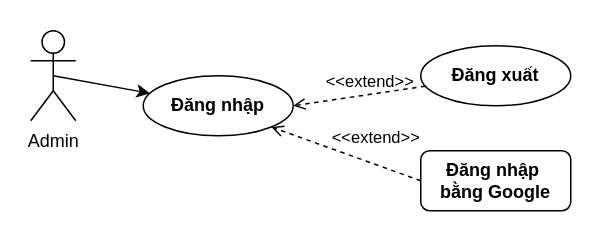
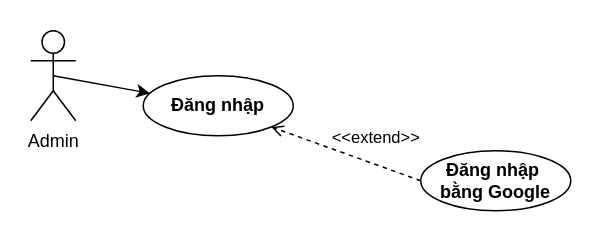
(496, 76) -> none
(361, 96) -> none
(496, 181) -> (496, 181)
